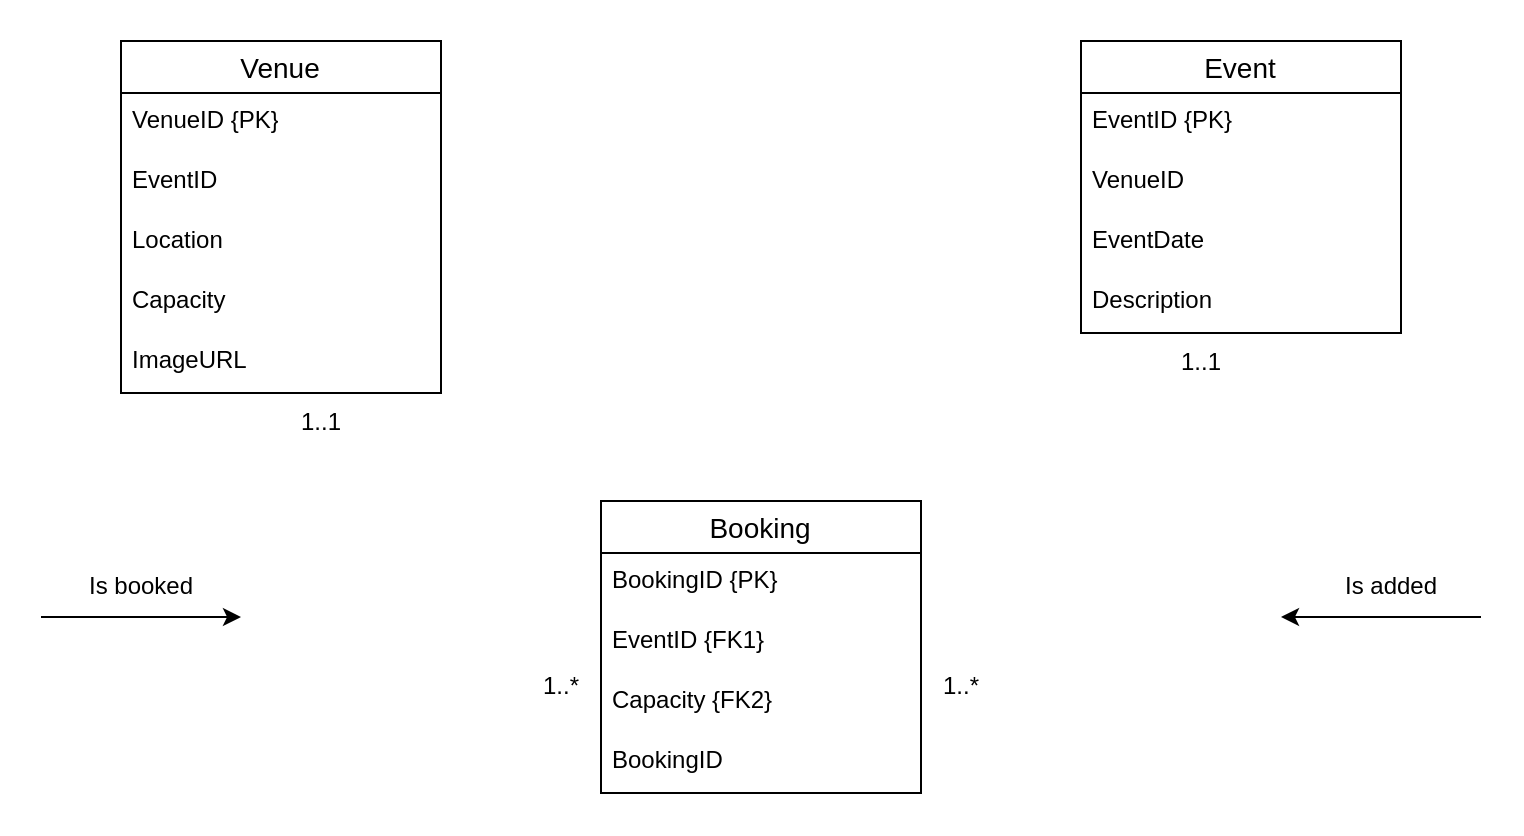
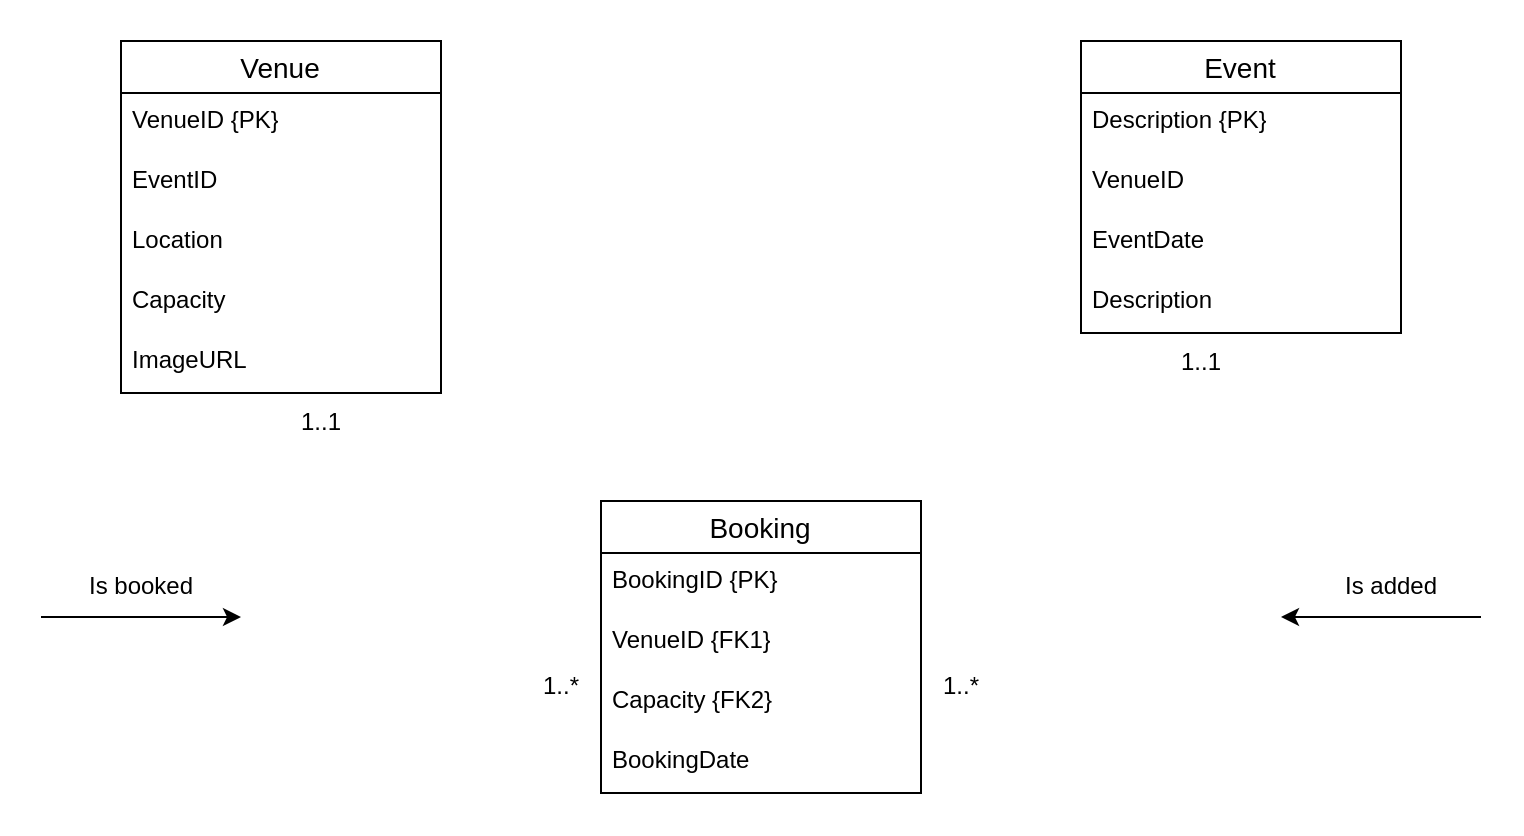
(1171, 121) -> (1191, 121)
(697, 641) -> (697, 641)
(670, 761) -> (684, 761)
